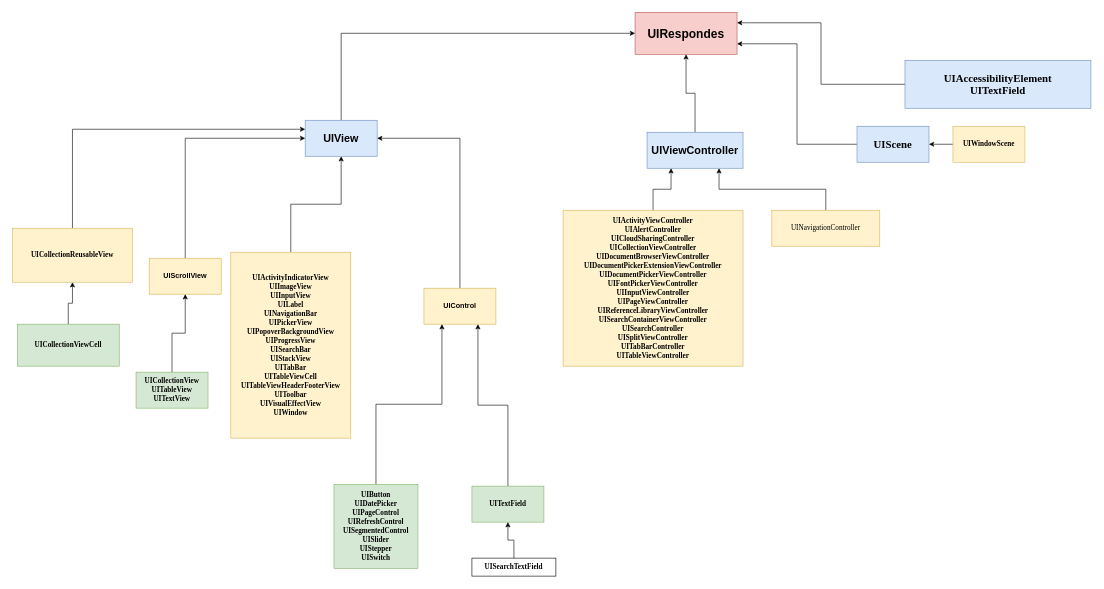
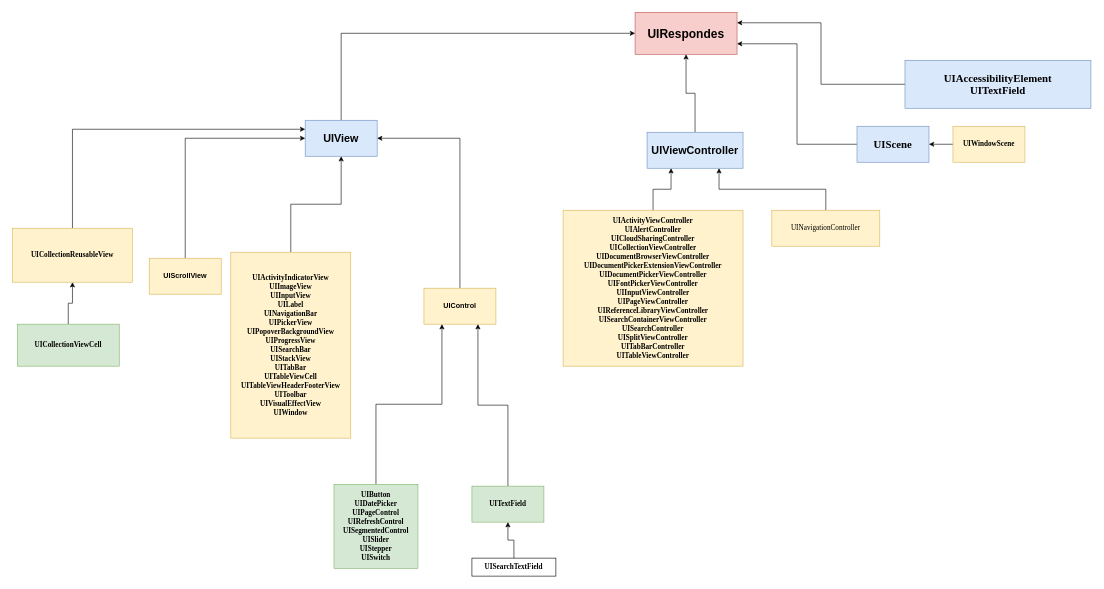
(172, 333) -> none
(172, 390) -> none
